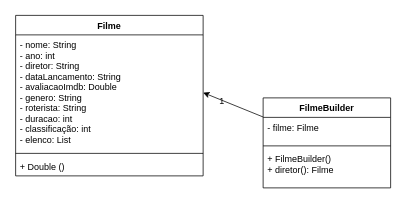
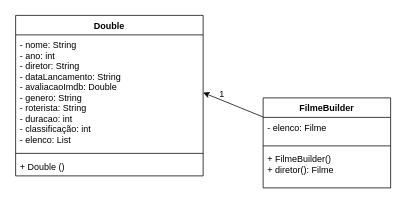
(109, 26) -> (109, 26)
(222, 102) -> (222, 94)
(294, 128) -> (298, 128)
